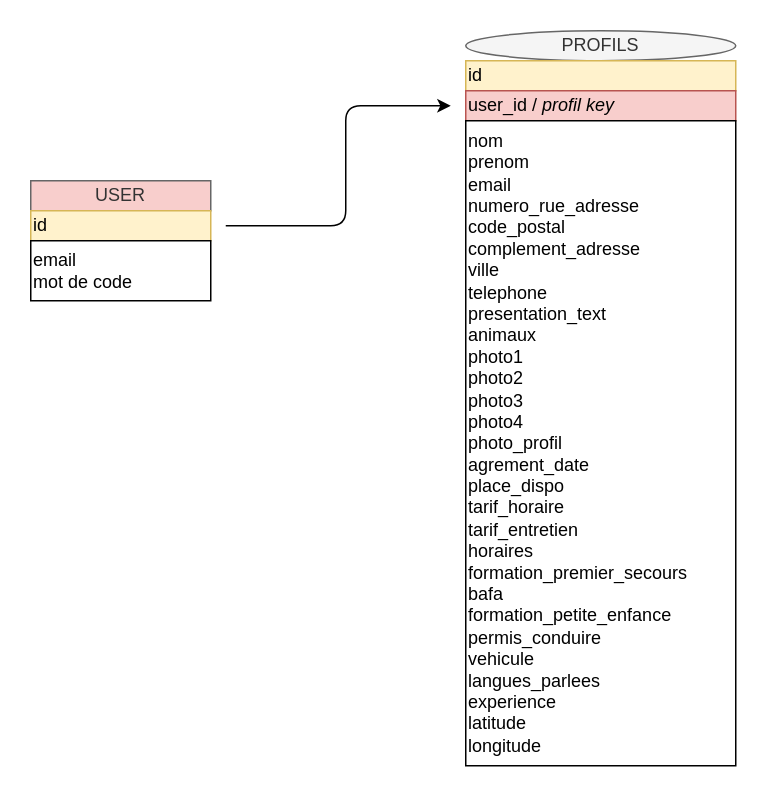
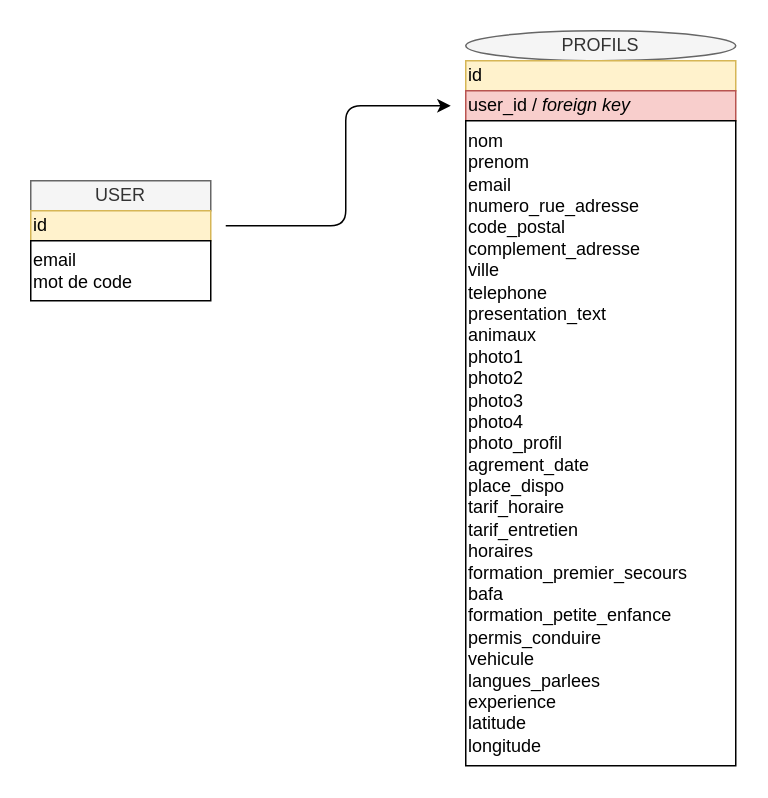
(556, 106) -> (563, 106)
(121, 196) -> (121, 196)
